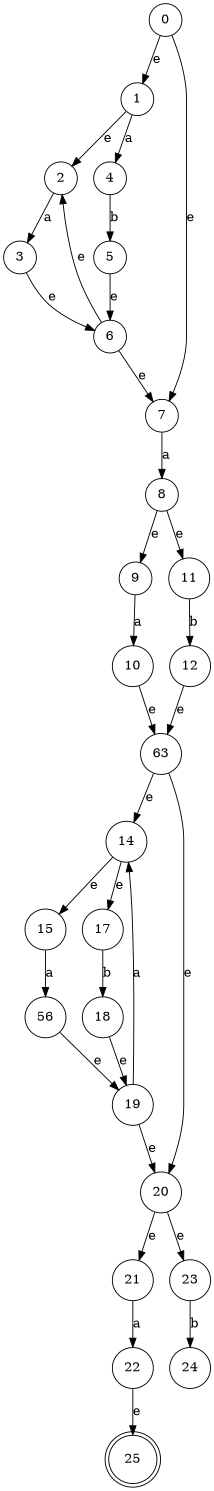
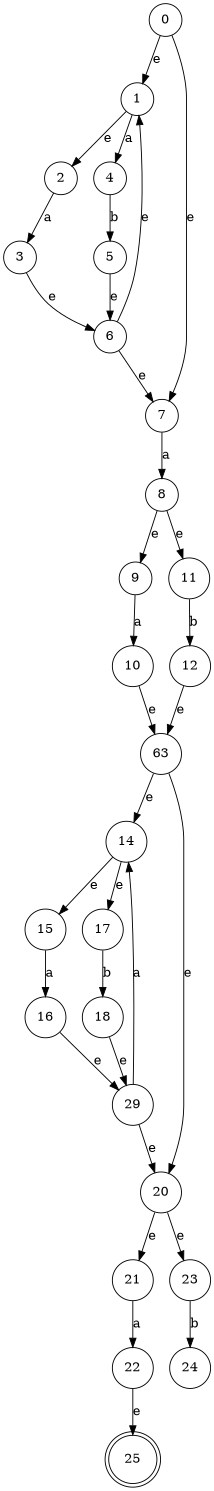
(75, 266) -> (141, 225)
(45, 1017) -> (45, 1017)
(133, 1105) -> (133, 1105)
